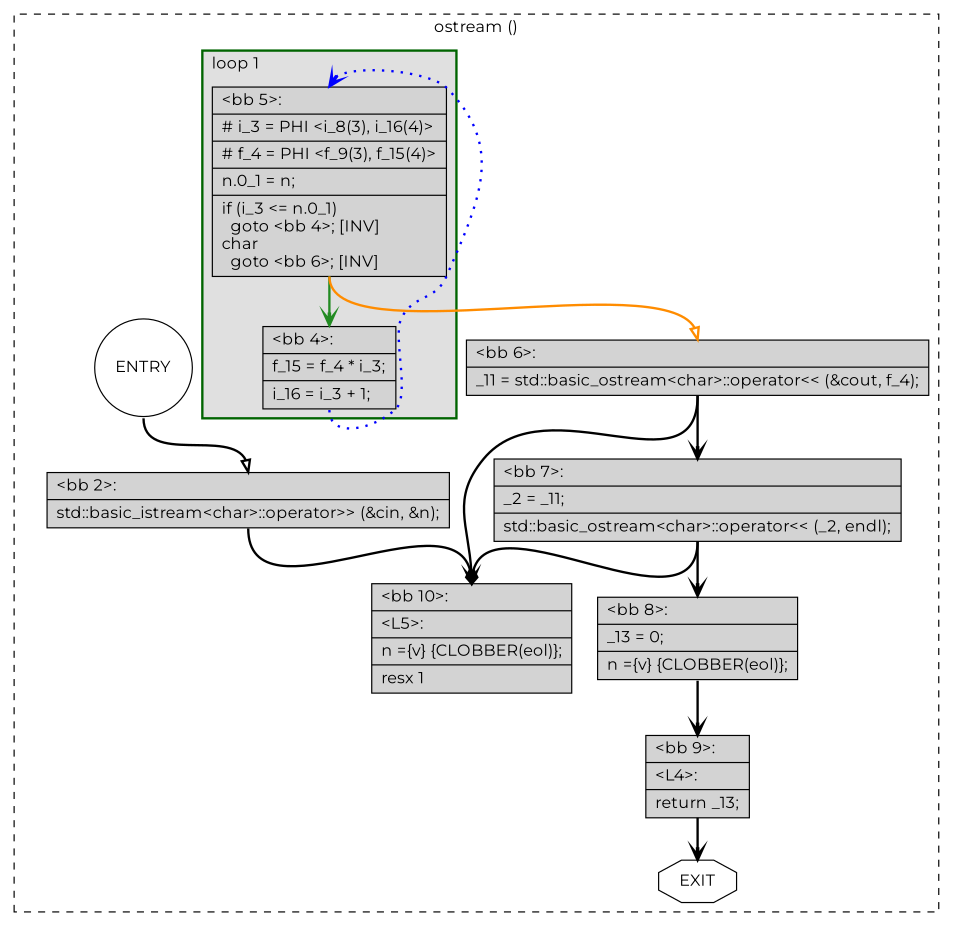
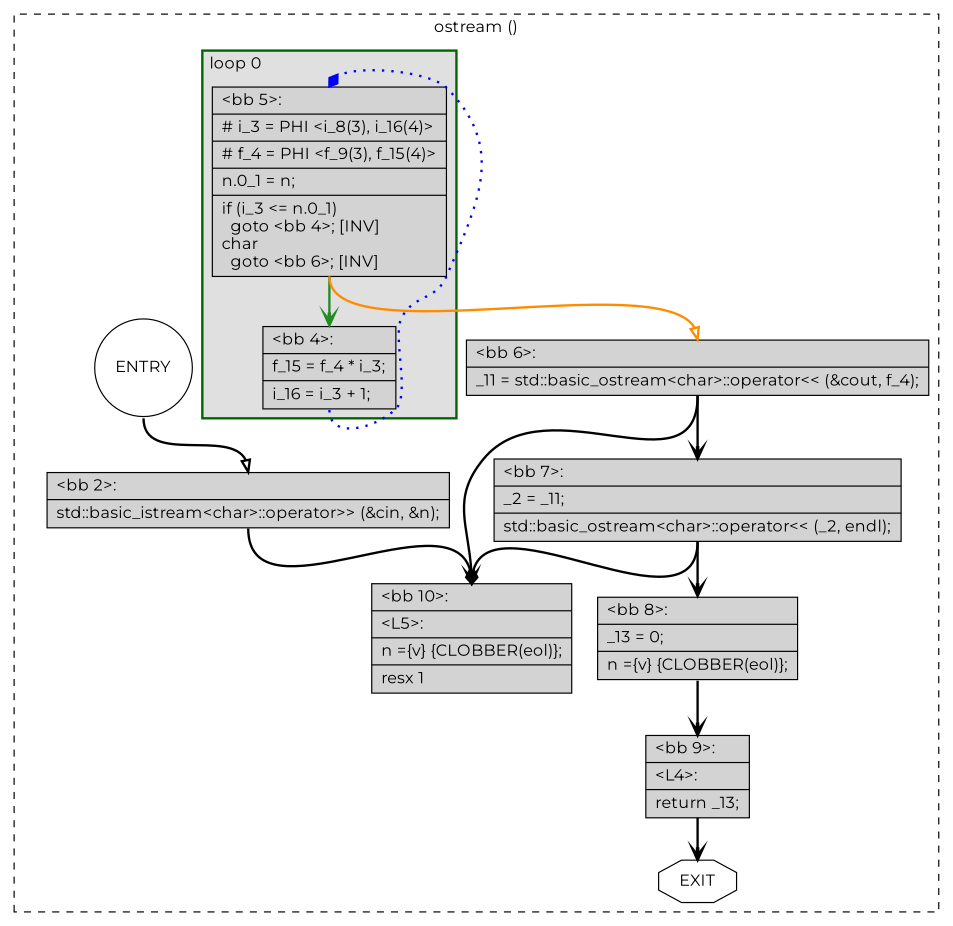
(236, 64) -> (236, 64)
(468, 226) -> (468, 226)
